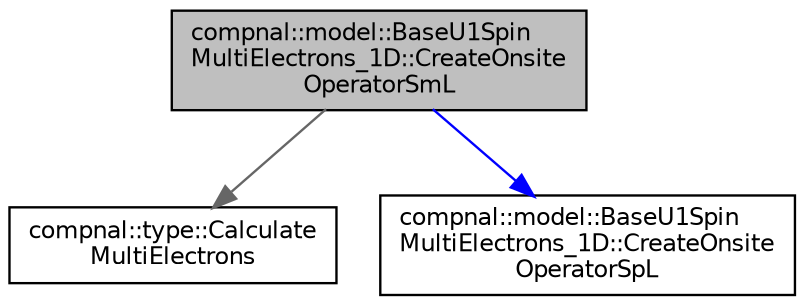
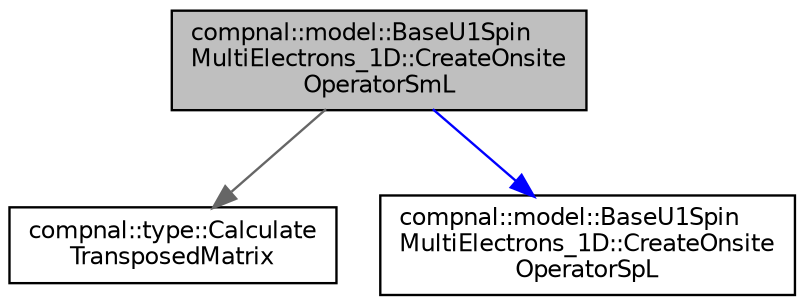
(173, 245) -> (173, 245)
